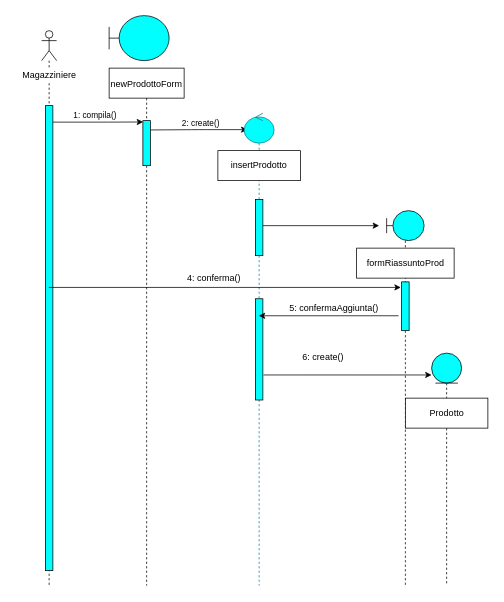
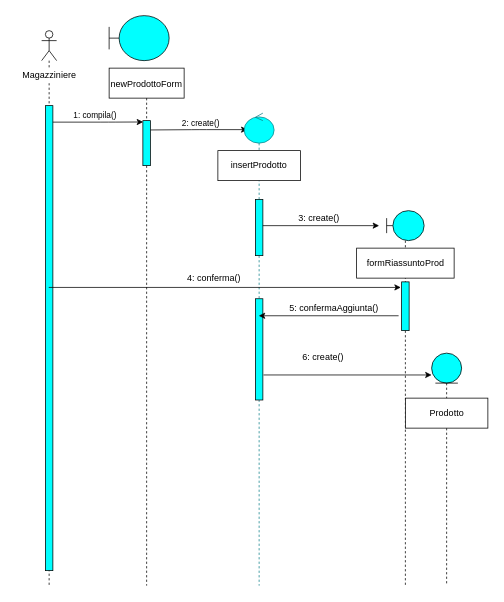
none -> (319, 218)
